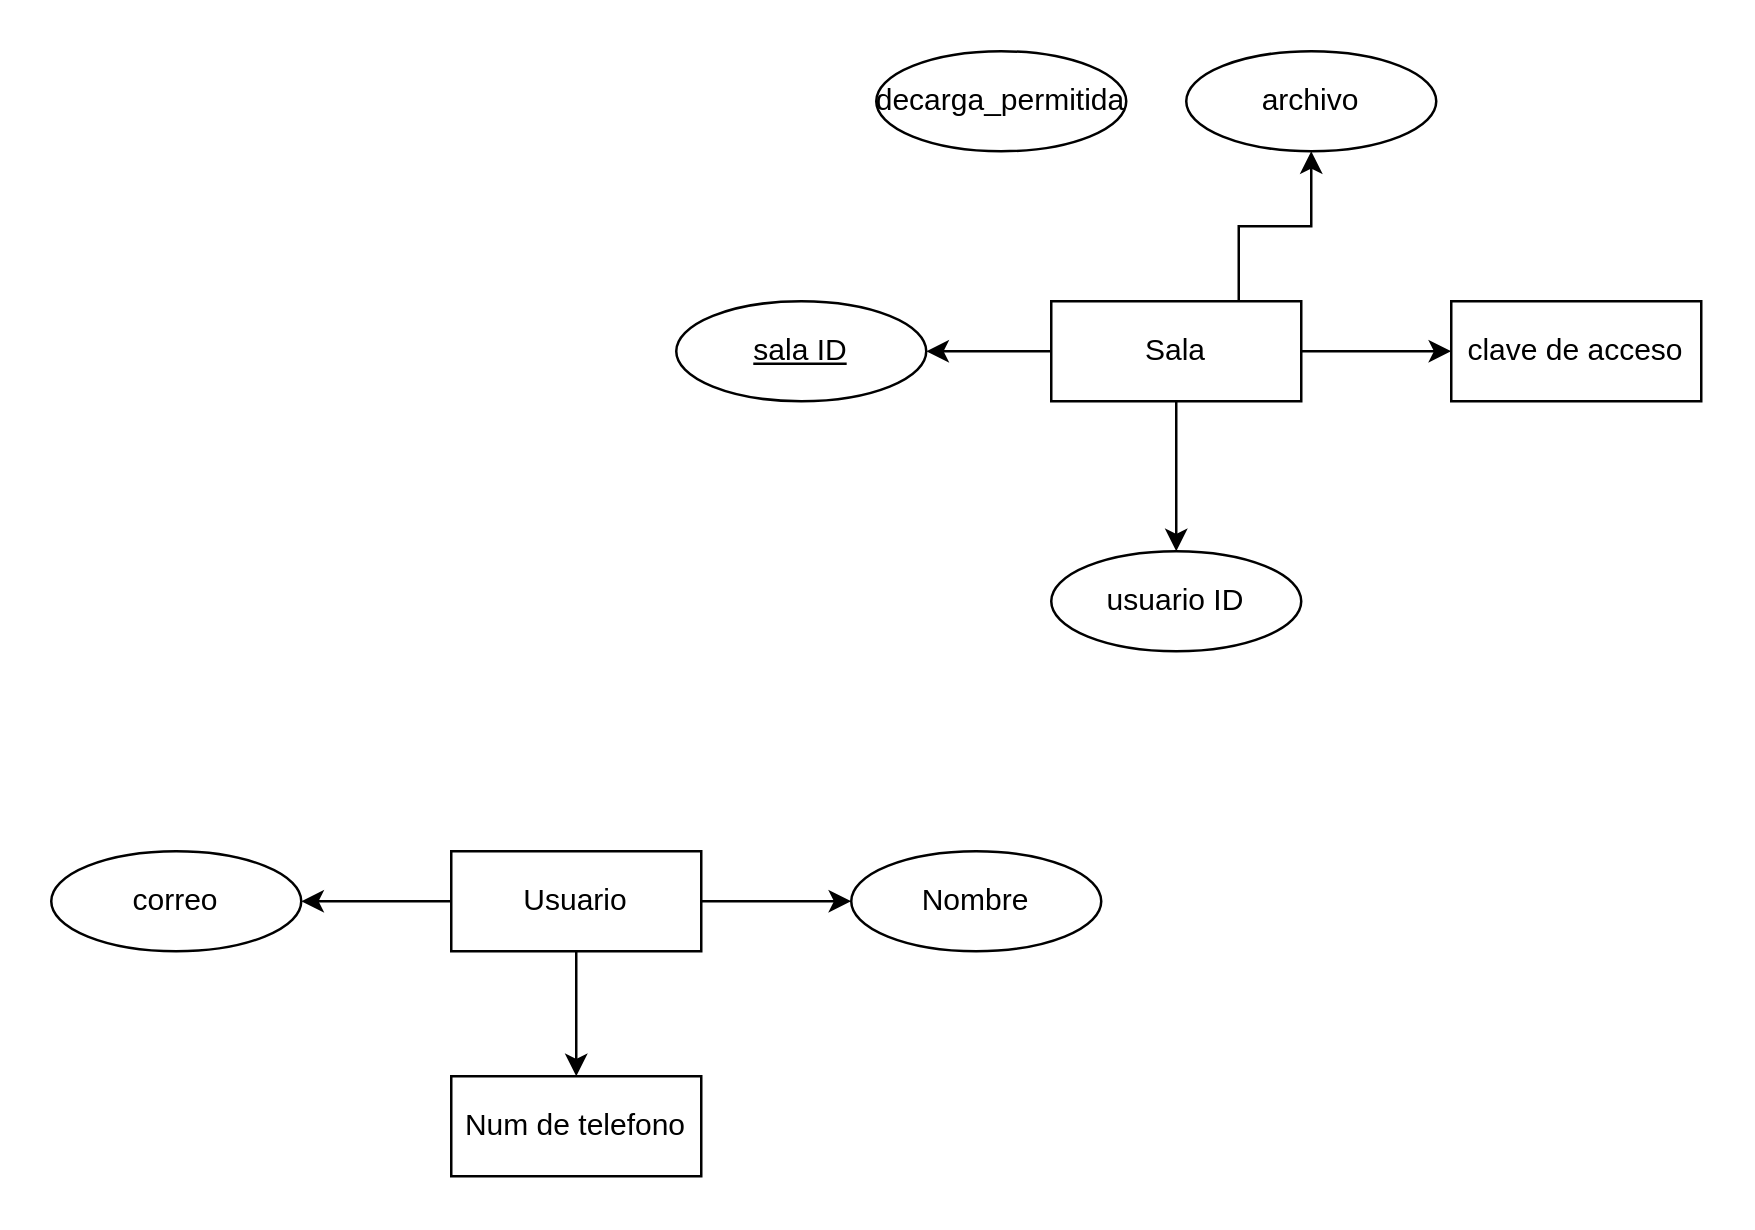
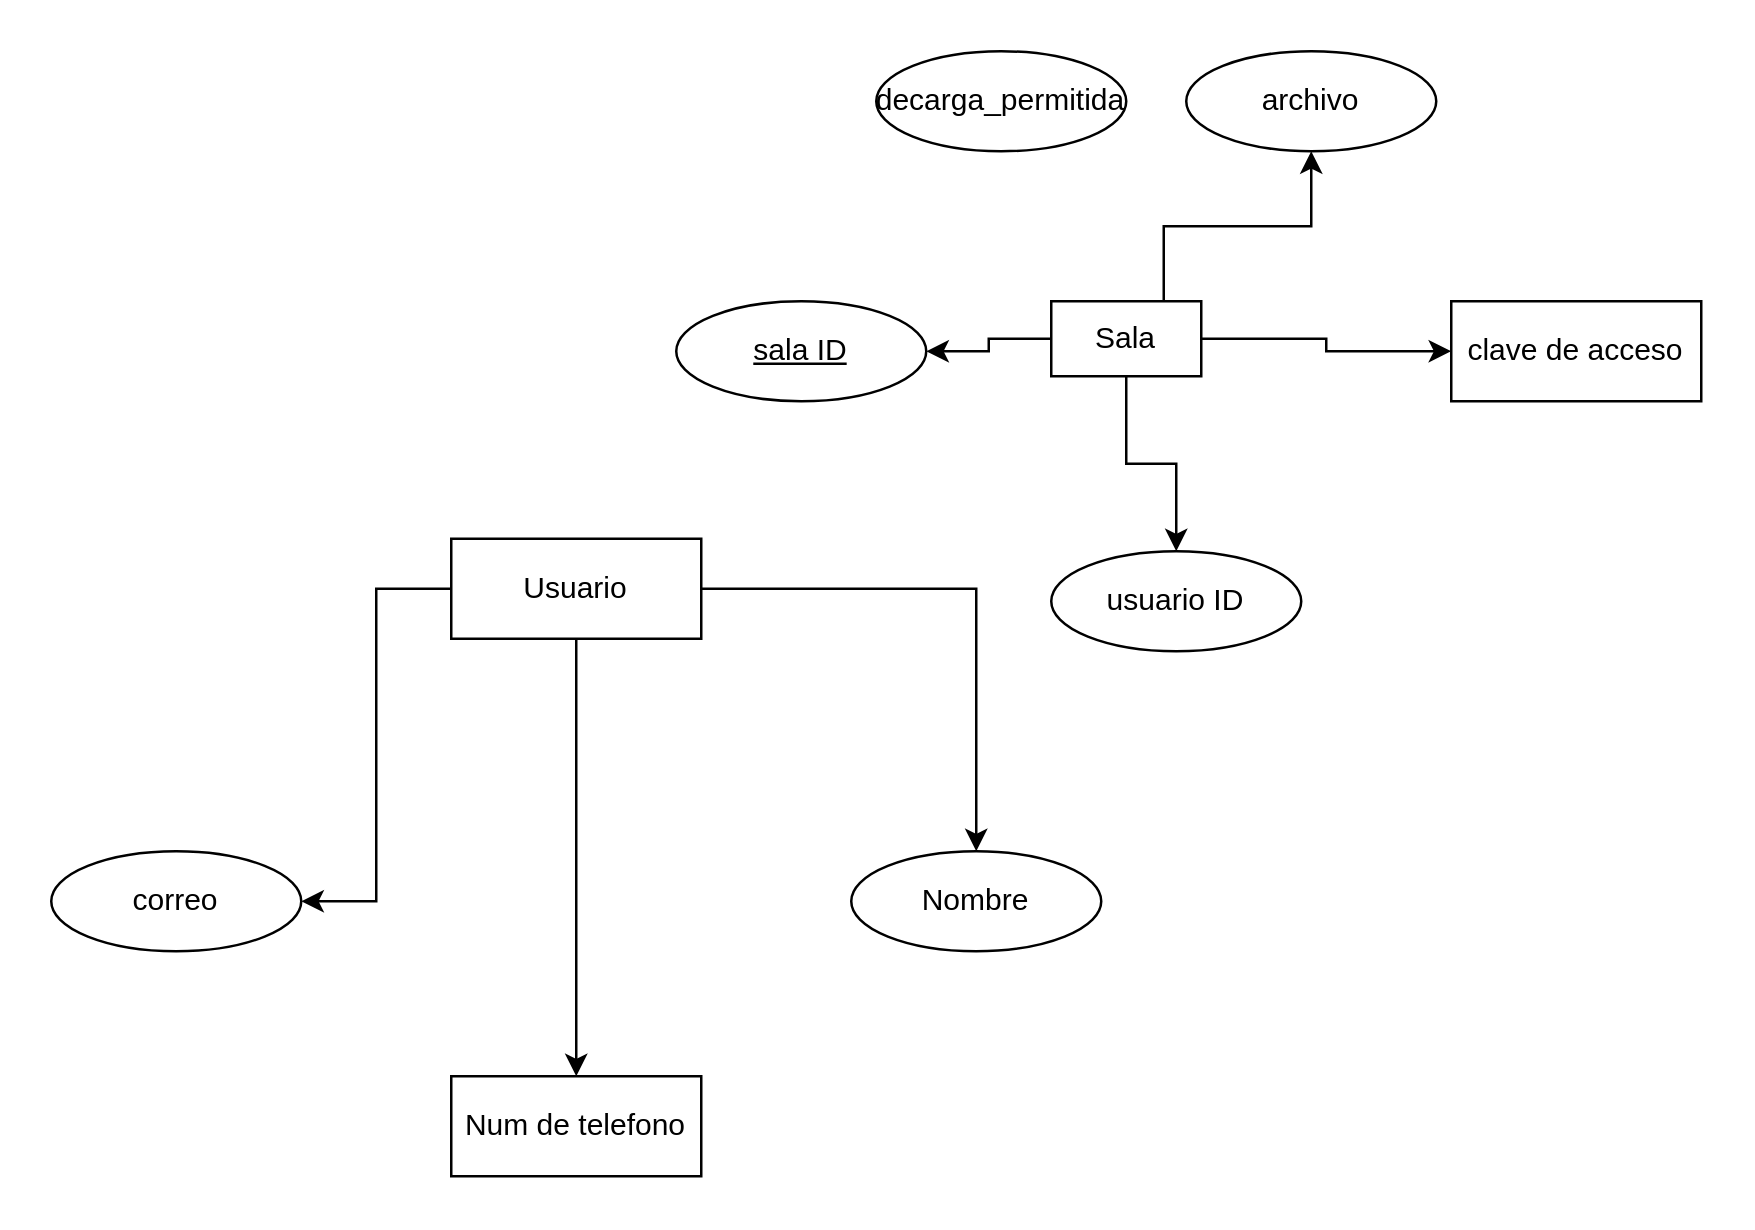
(1176, 351) -> (1126, 339)
(576, 901) -> (576, 589)
